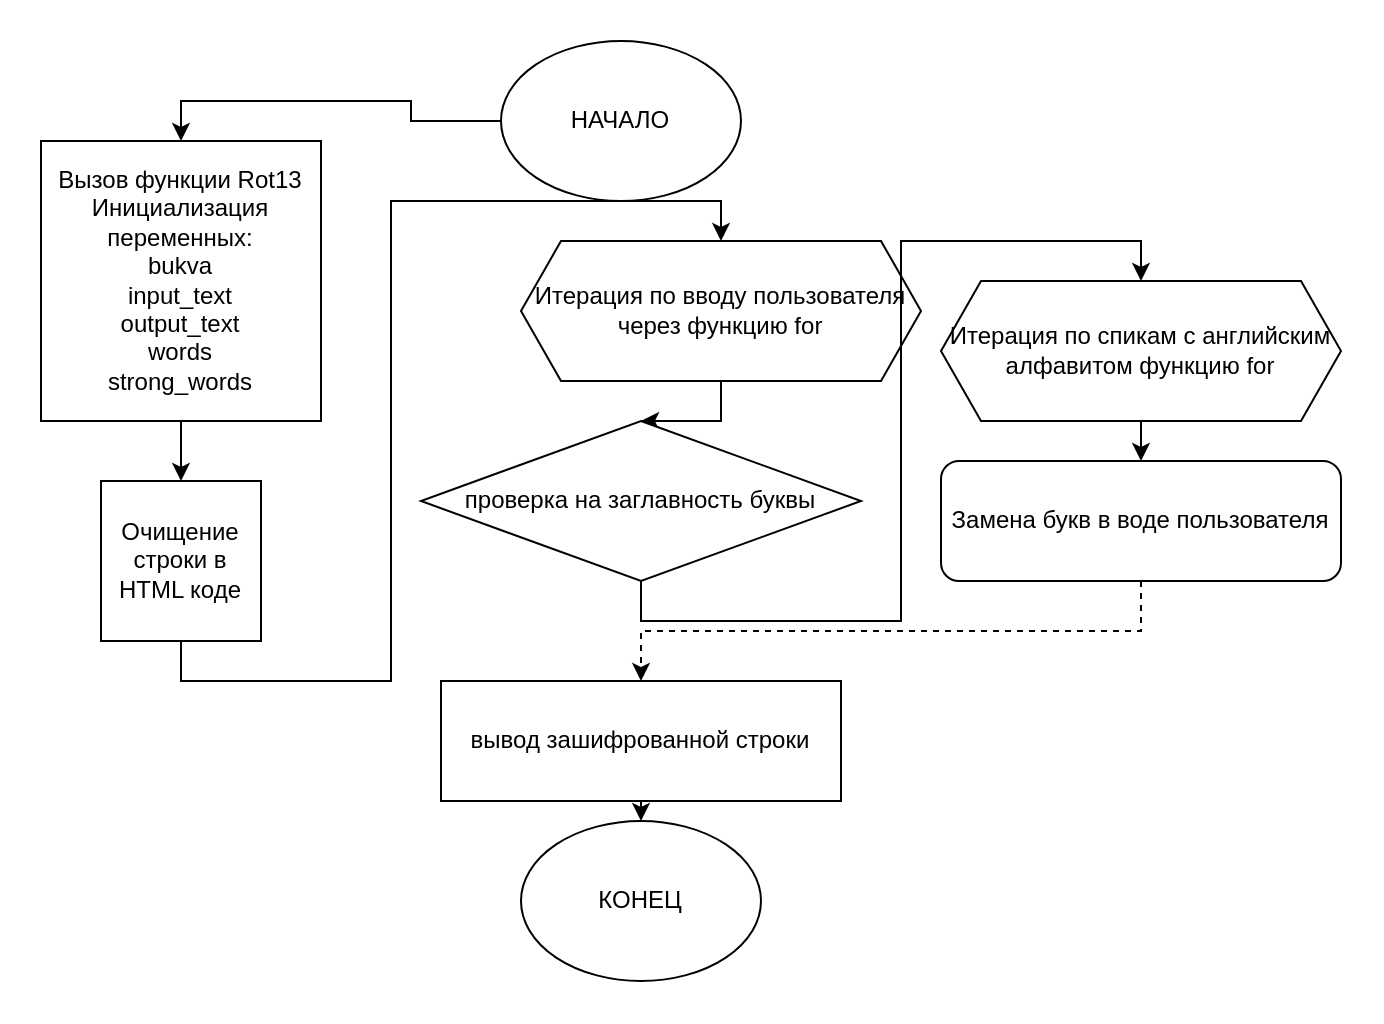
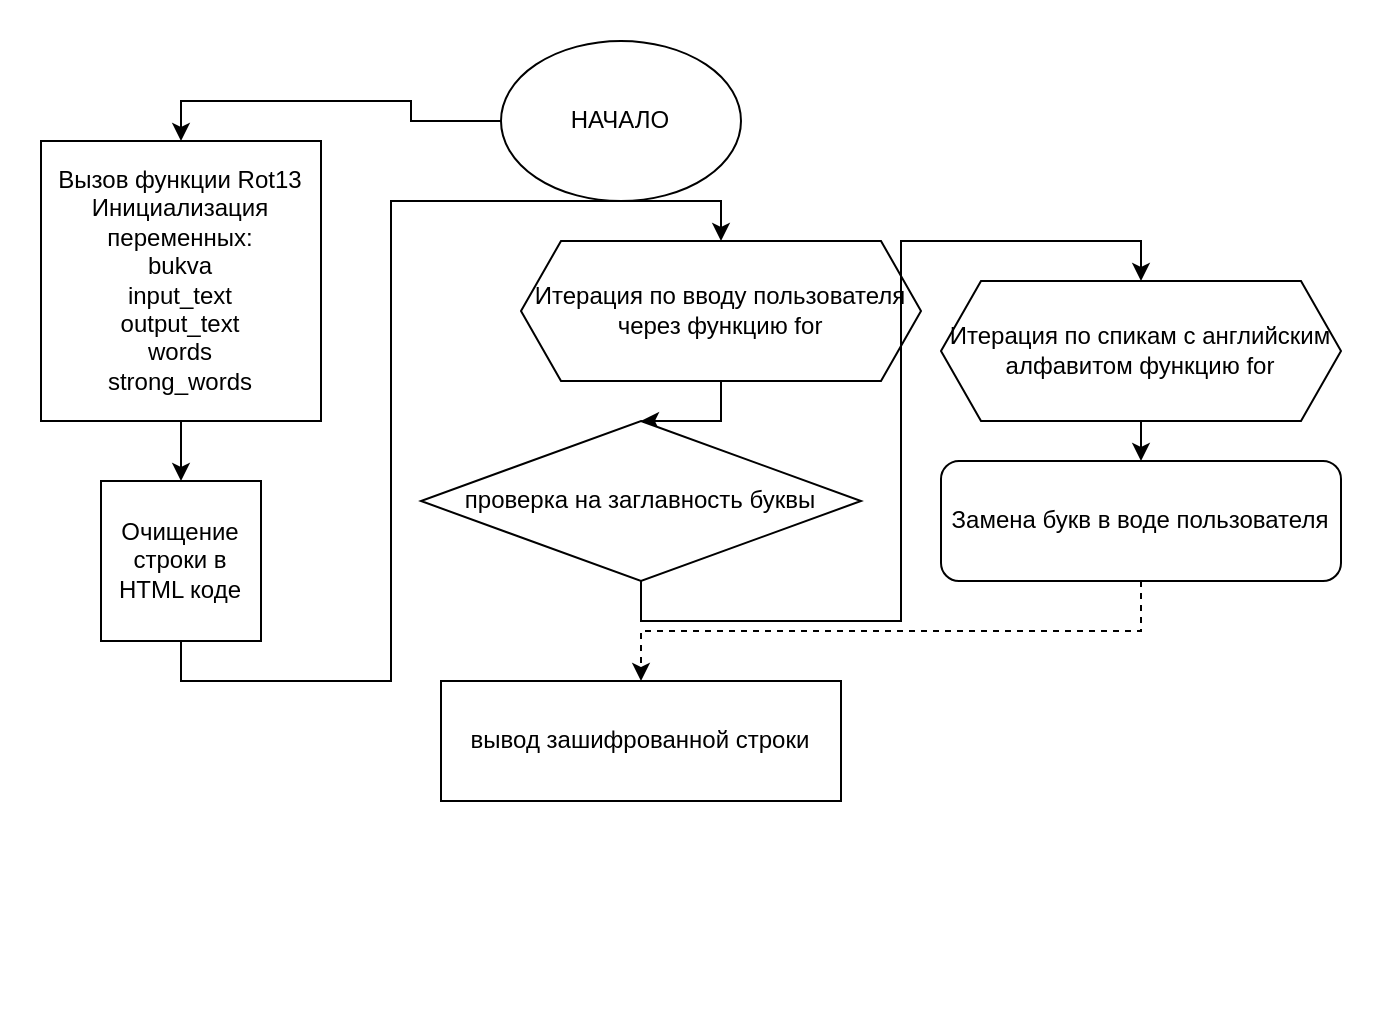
(641, 804) -> none
(641, 901) -> none
